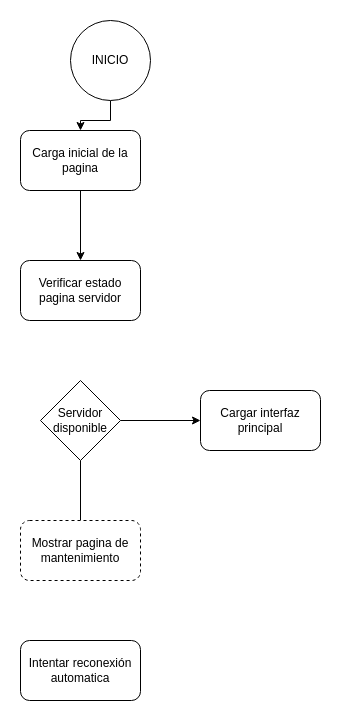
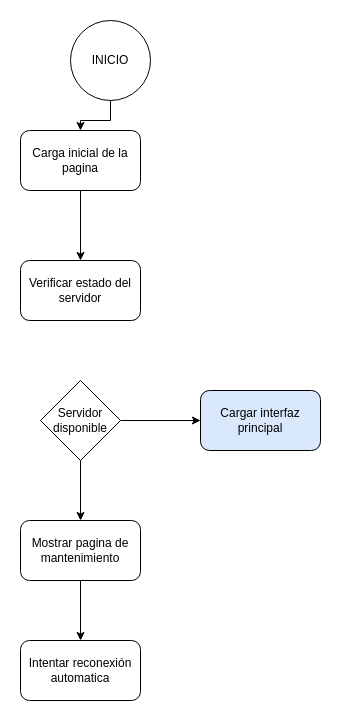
(81, 291) -> (81, 291)
(261, 421) -> (261, 421)
(81, 516) -> (81, 512)
(81, 551) -> (81, 551)
none -> (81, 607)
